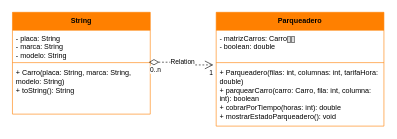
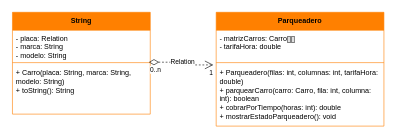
(267, 43) -> (267, 43)
(43, 47) -> (45, 47)
